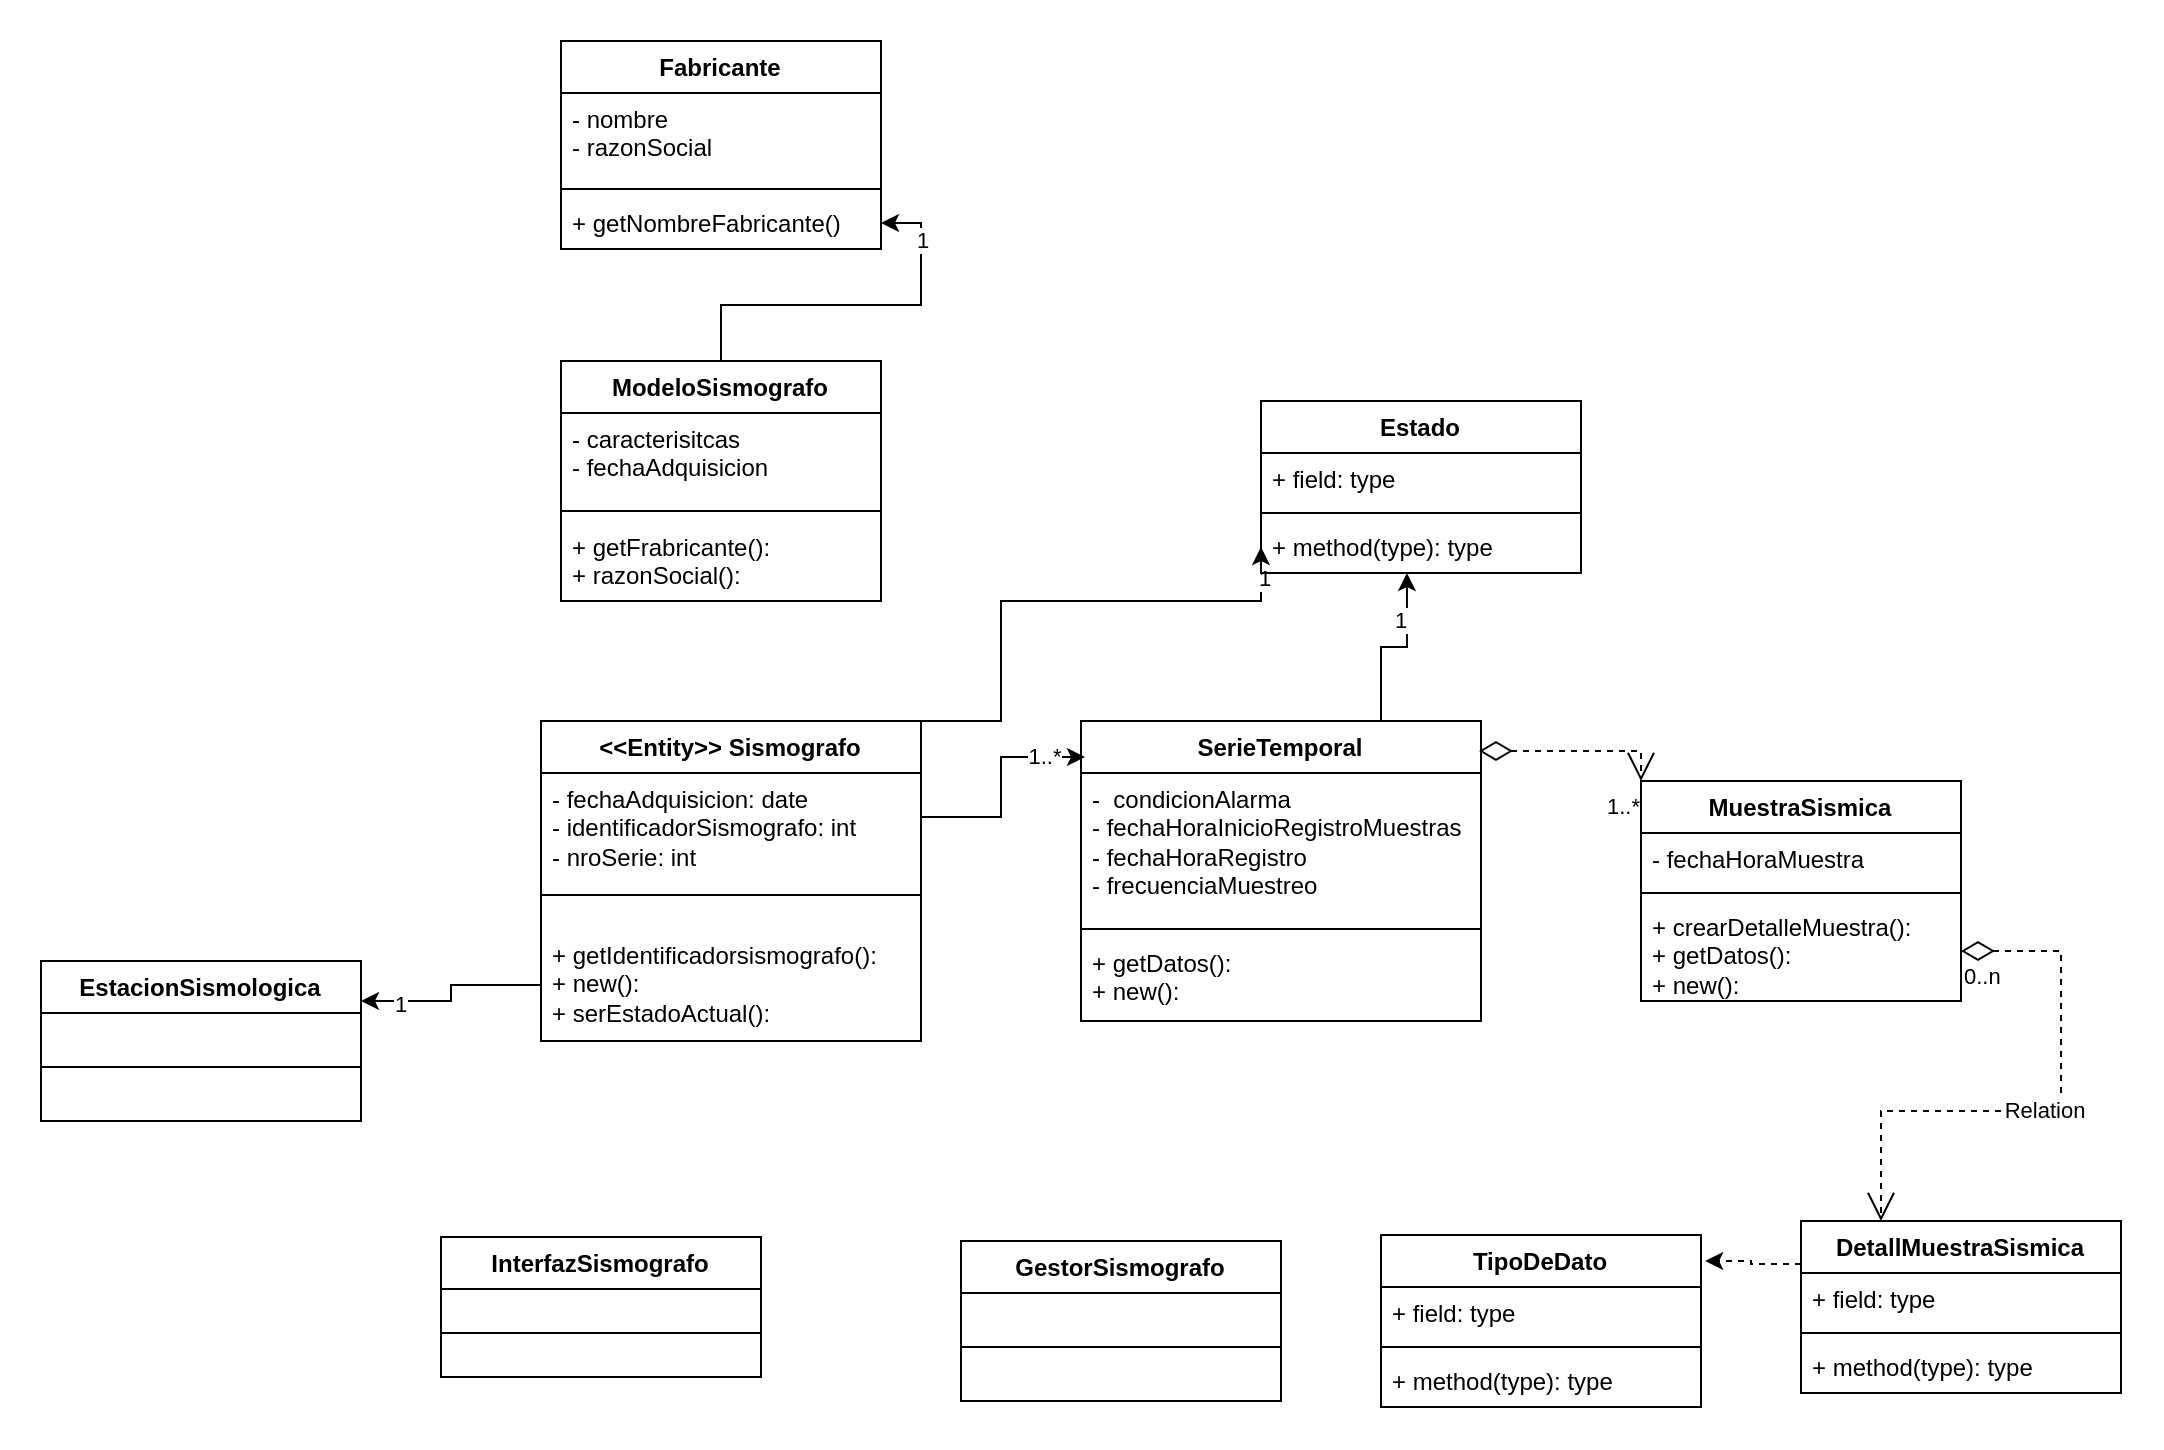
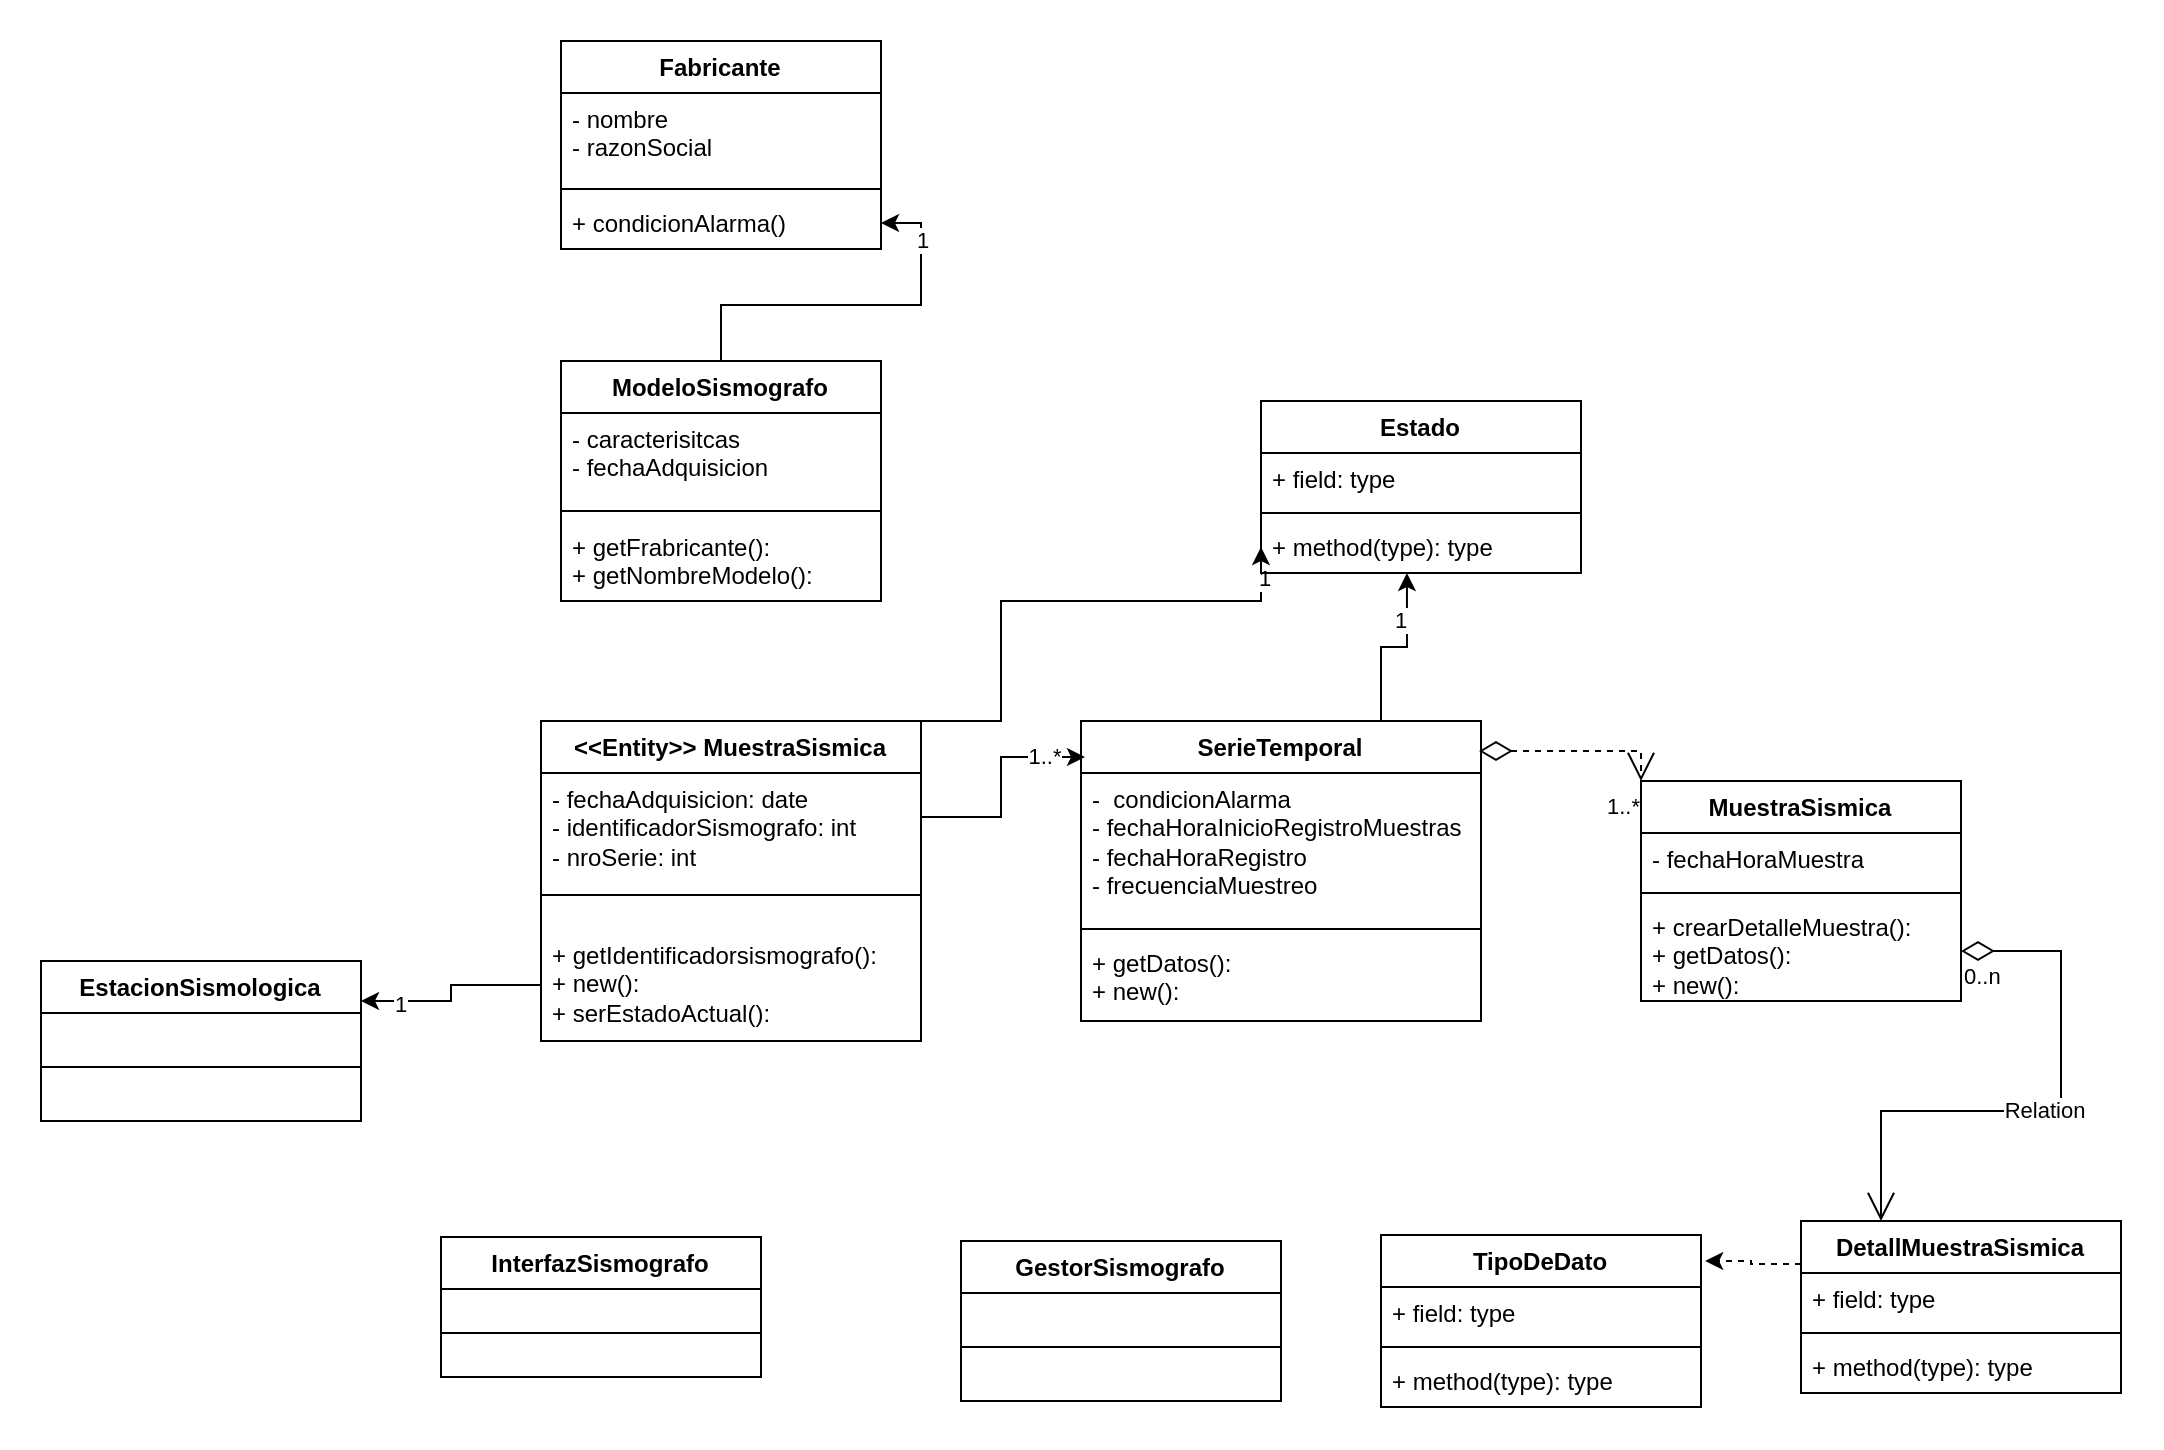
(721, 225) -> (688, 225)
(691, 564) -> (698, 564)
(731, 749) -> (731, 749)
(1891, 1111) -> (1891, 1111)
